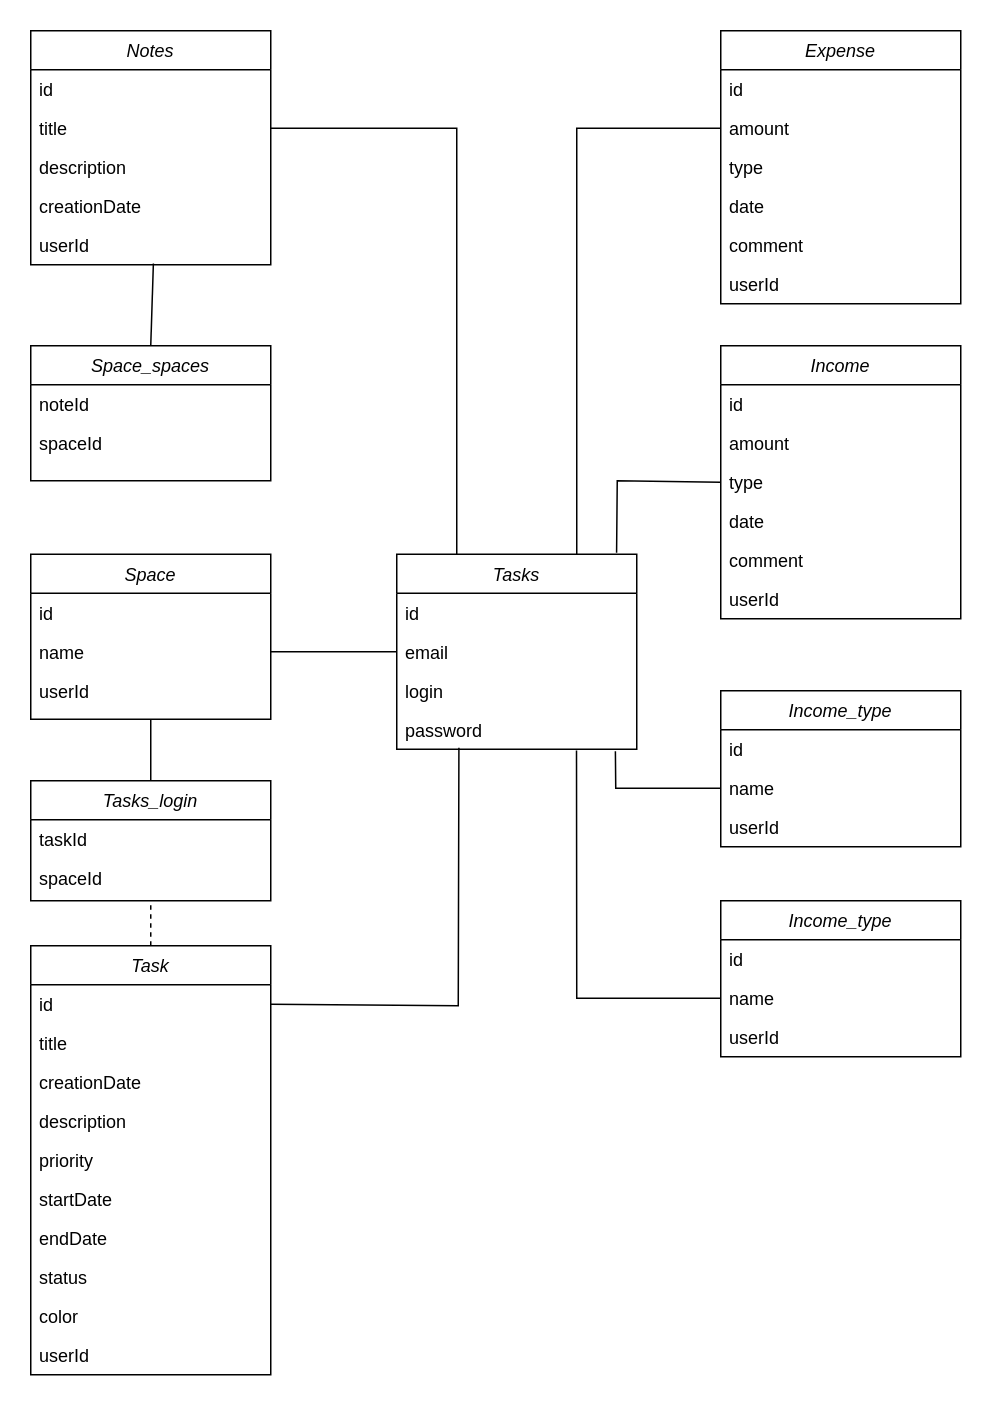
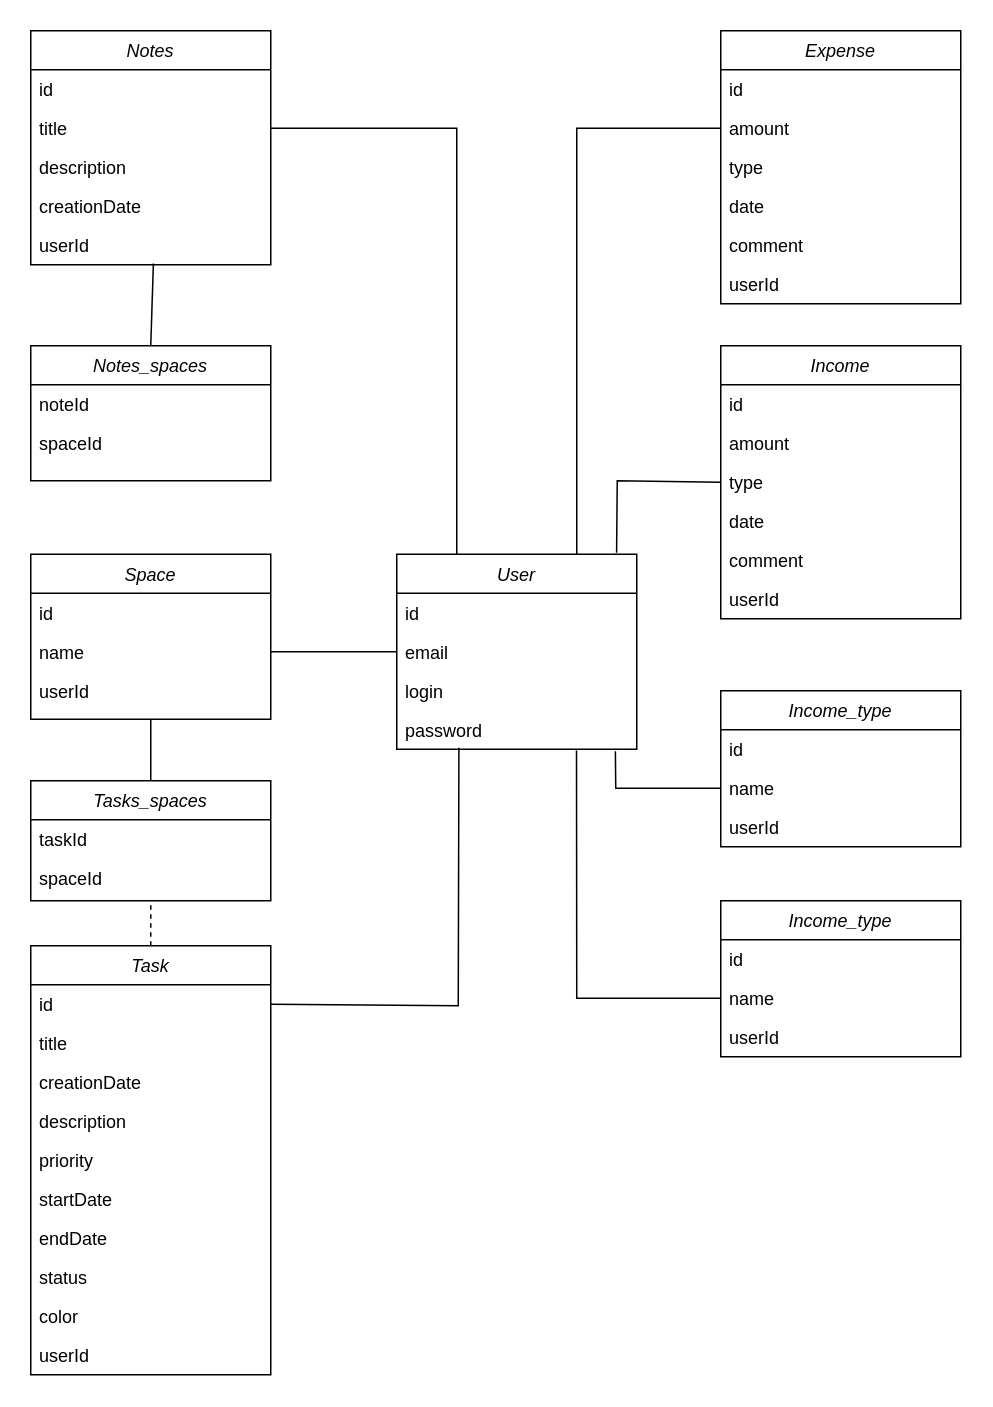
(150, 366) -> (150, 366)
(516, 575) -> (516, 575)
(150, 801) -> (150, 801)
